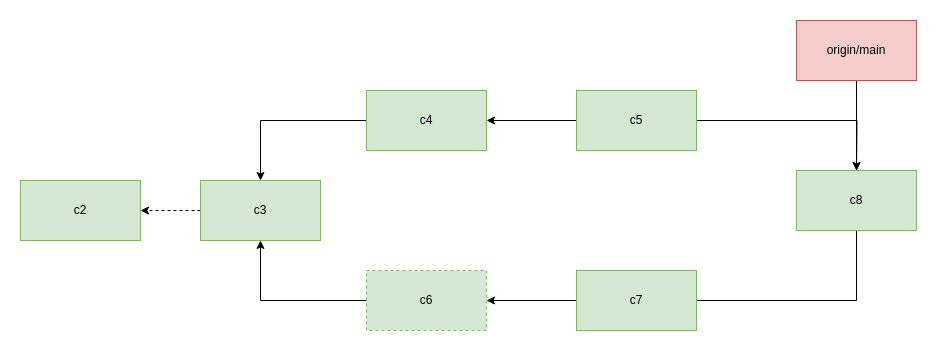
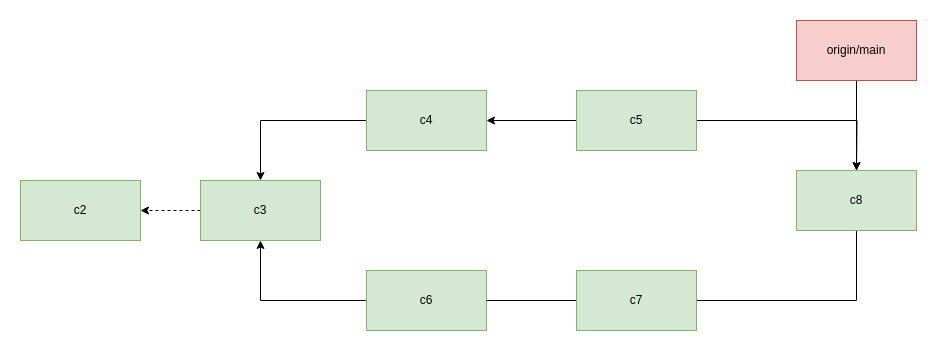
(427, 301) -> (427, 301)
(494, 301) -> (491, 301)
